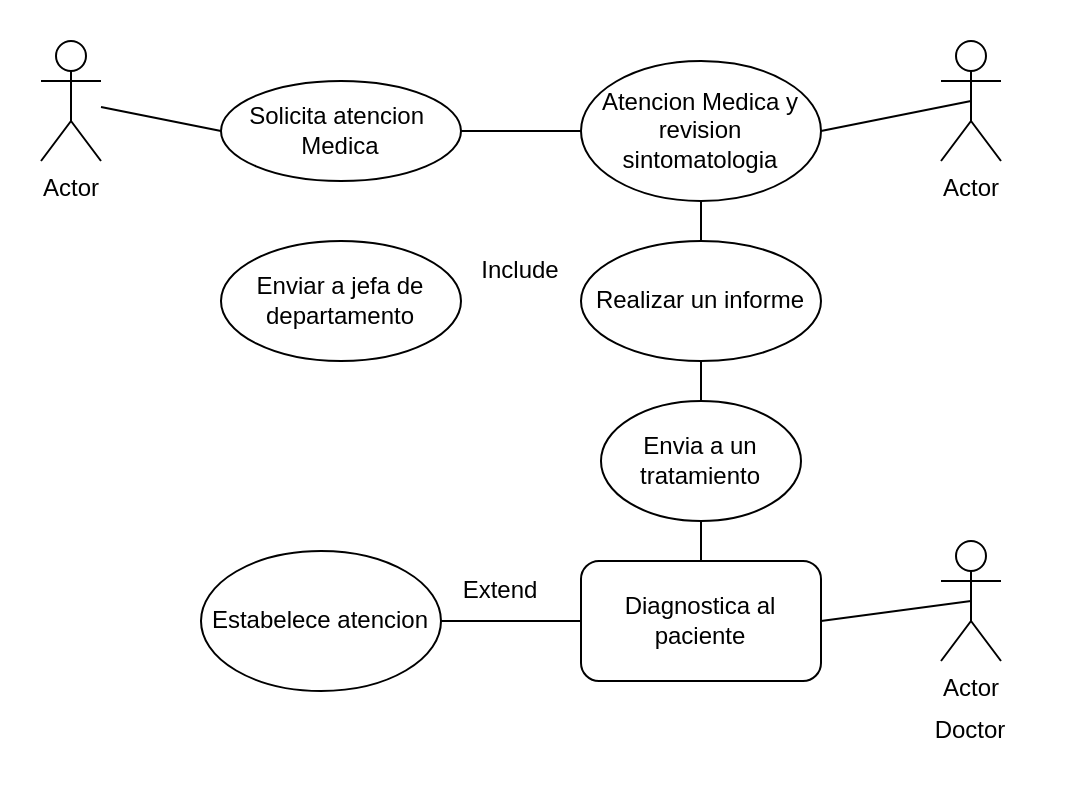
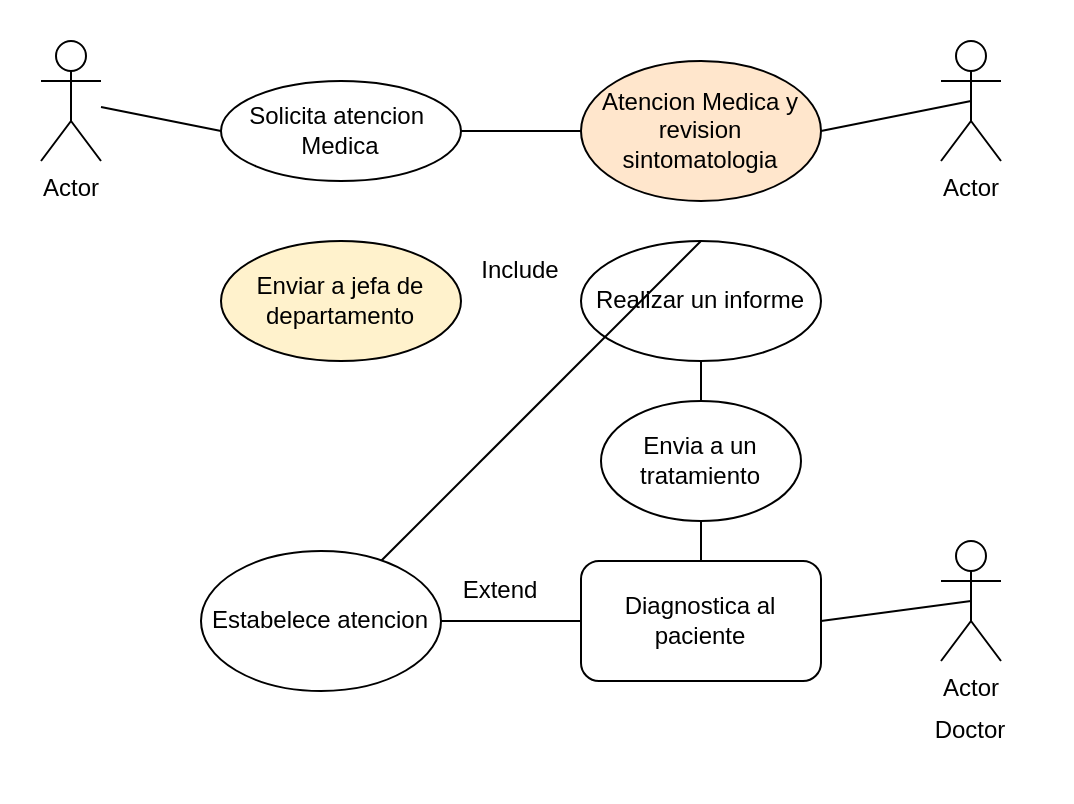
(701, 131) -> (701, 131)
(701, 221) -> (542, 400)
(341, 301) -> (341, 301)
